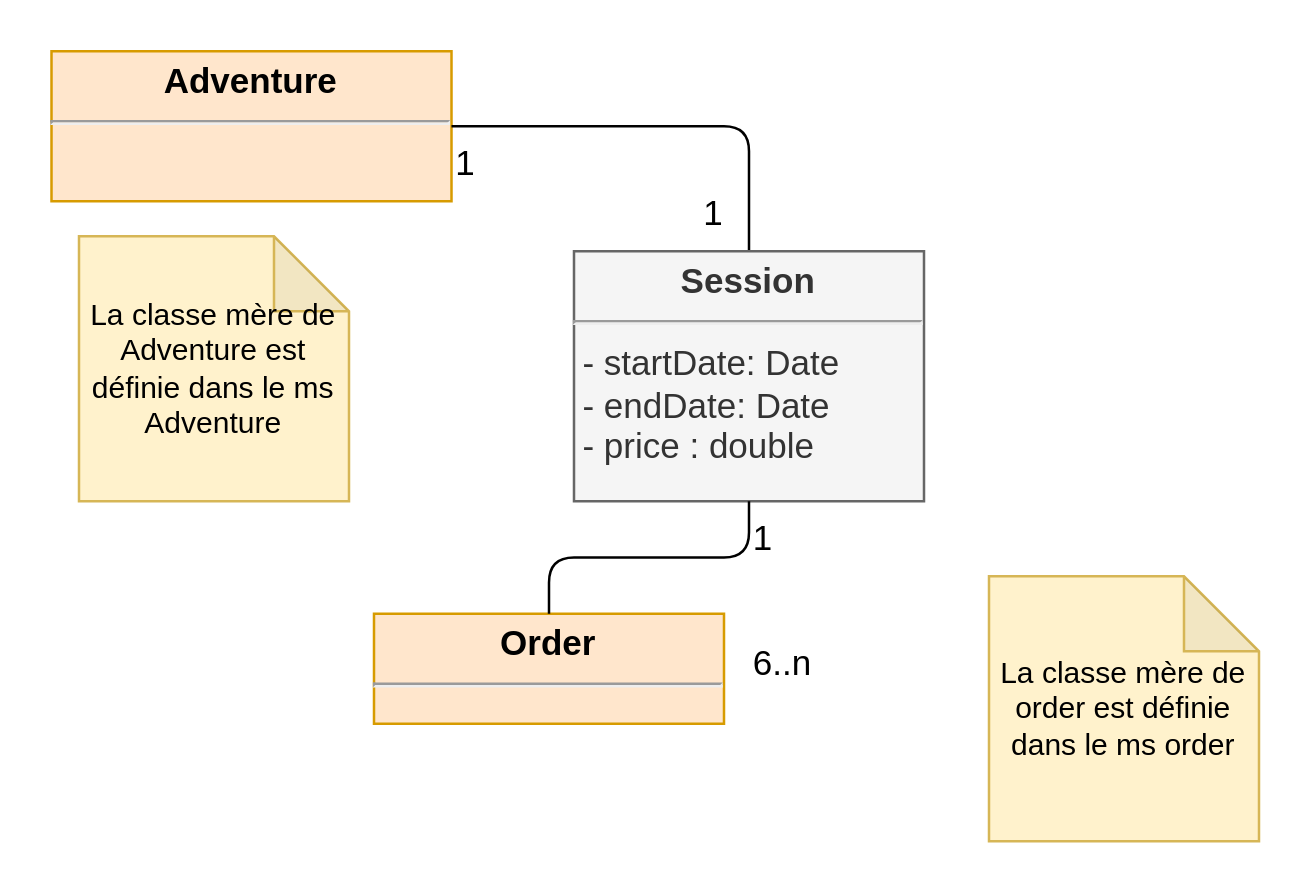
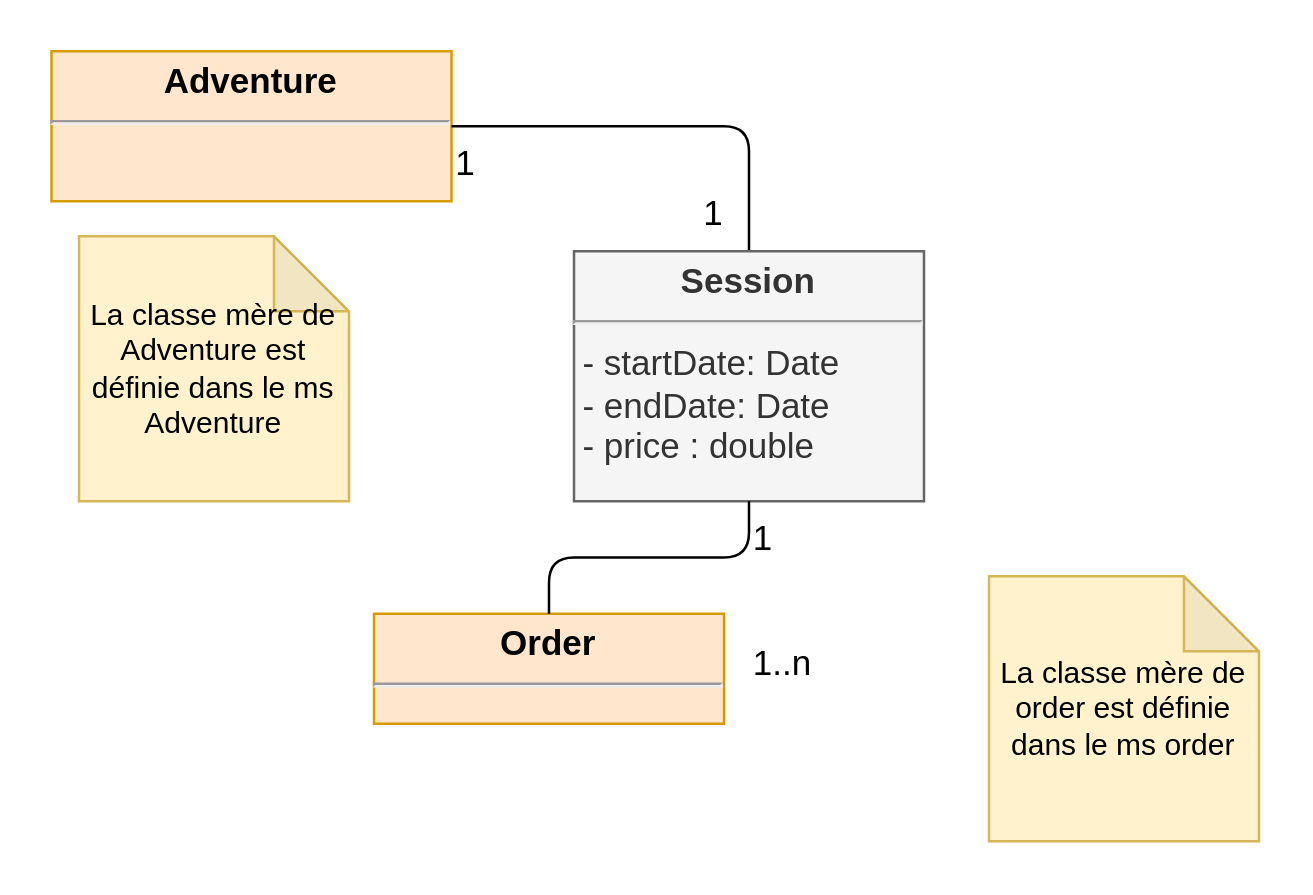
(784, 665) -> (784, 665)
